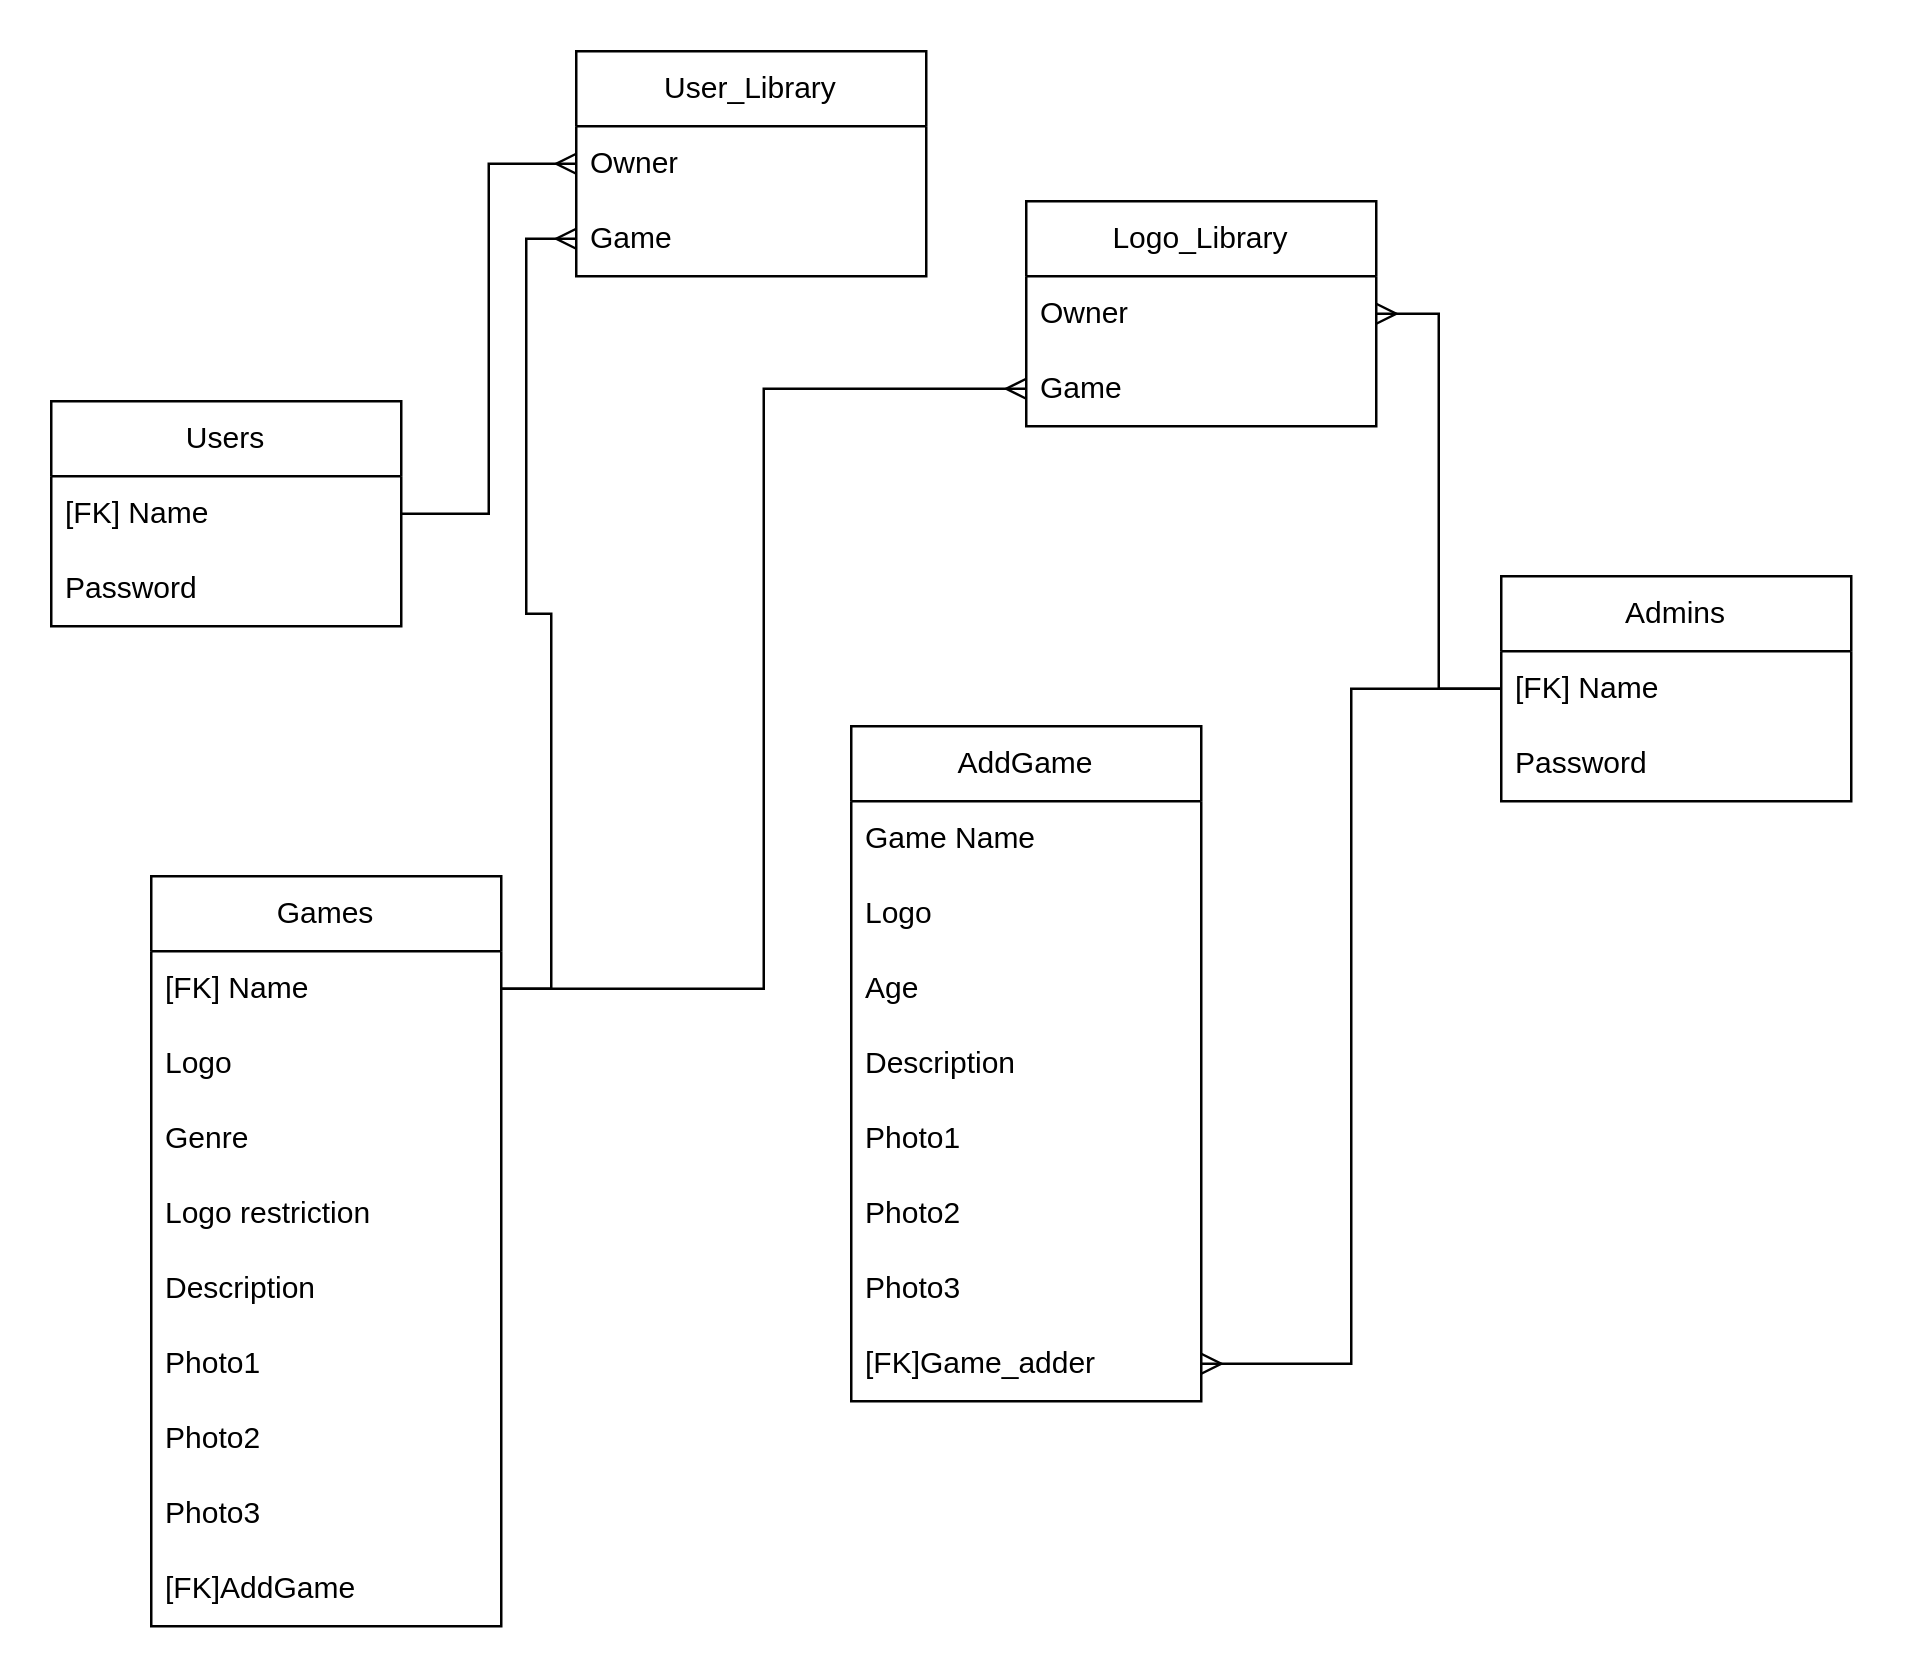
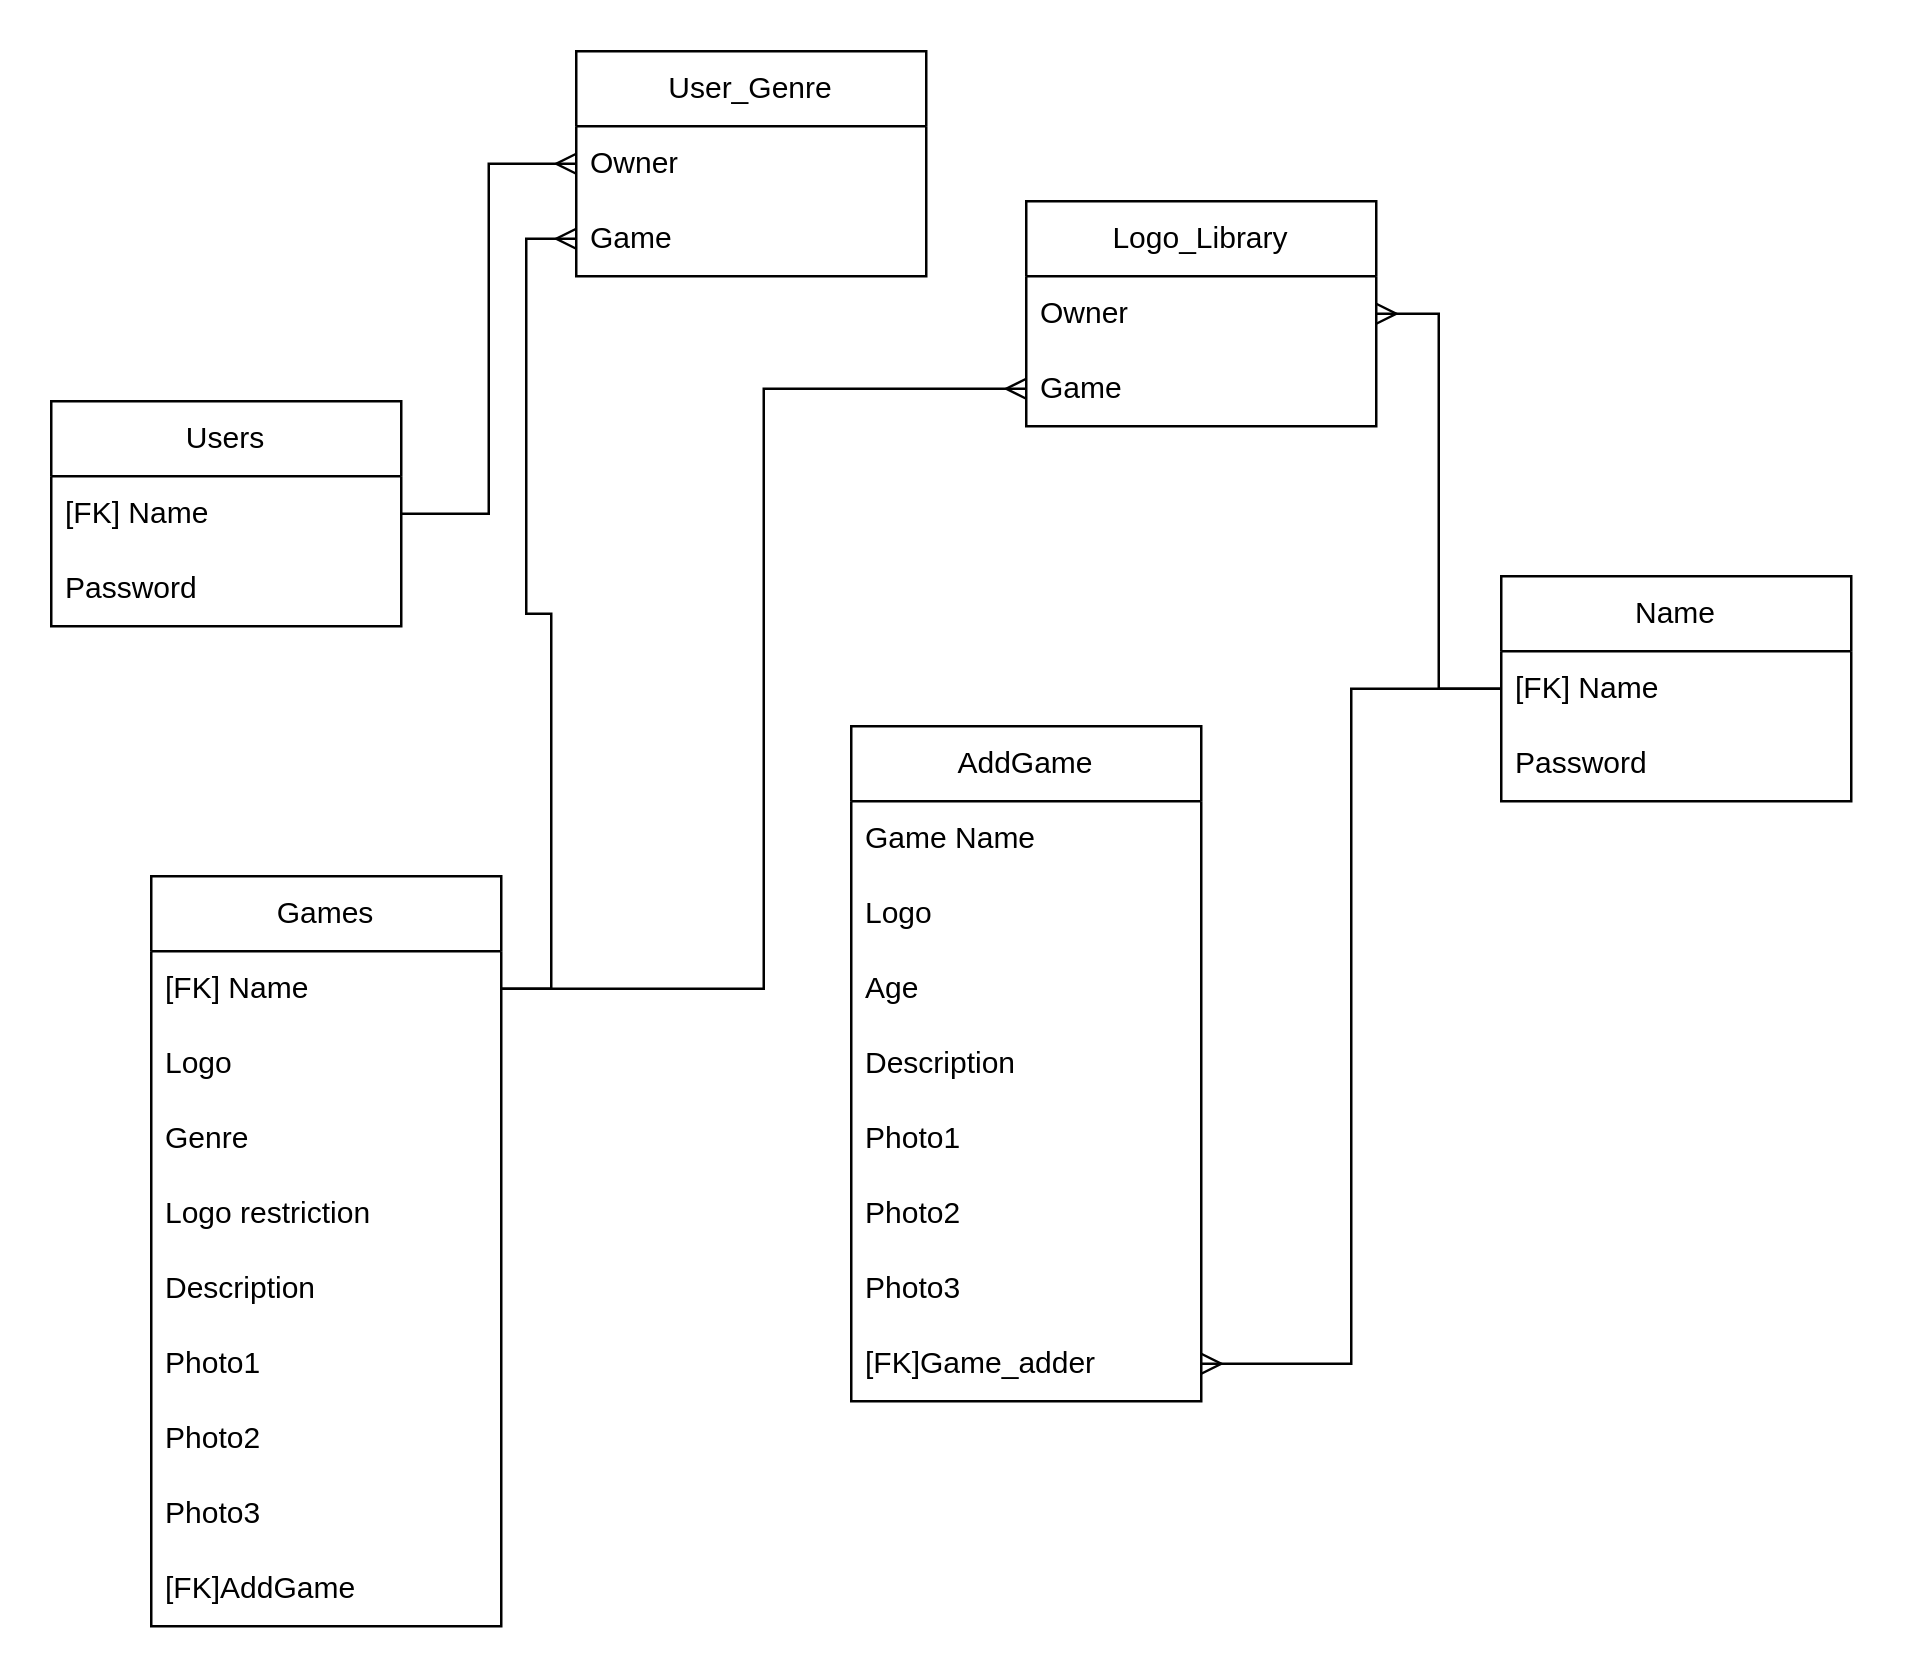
(751, 89) -> (751, 89)
(1676, 614) -> (1676, 614)
